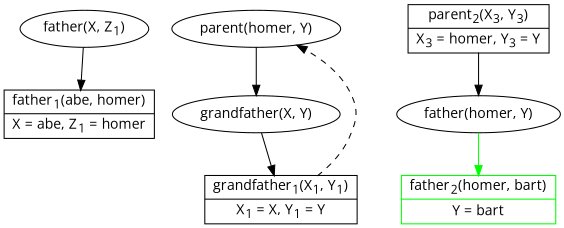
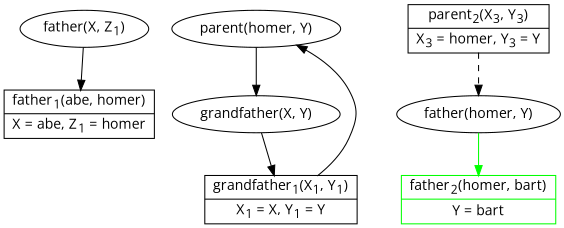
(479, 69) -> (479, 69)
(356, 109) -> (356, 109)
